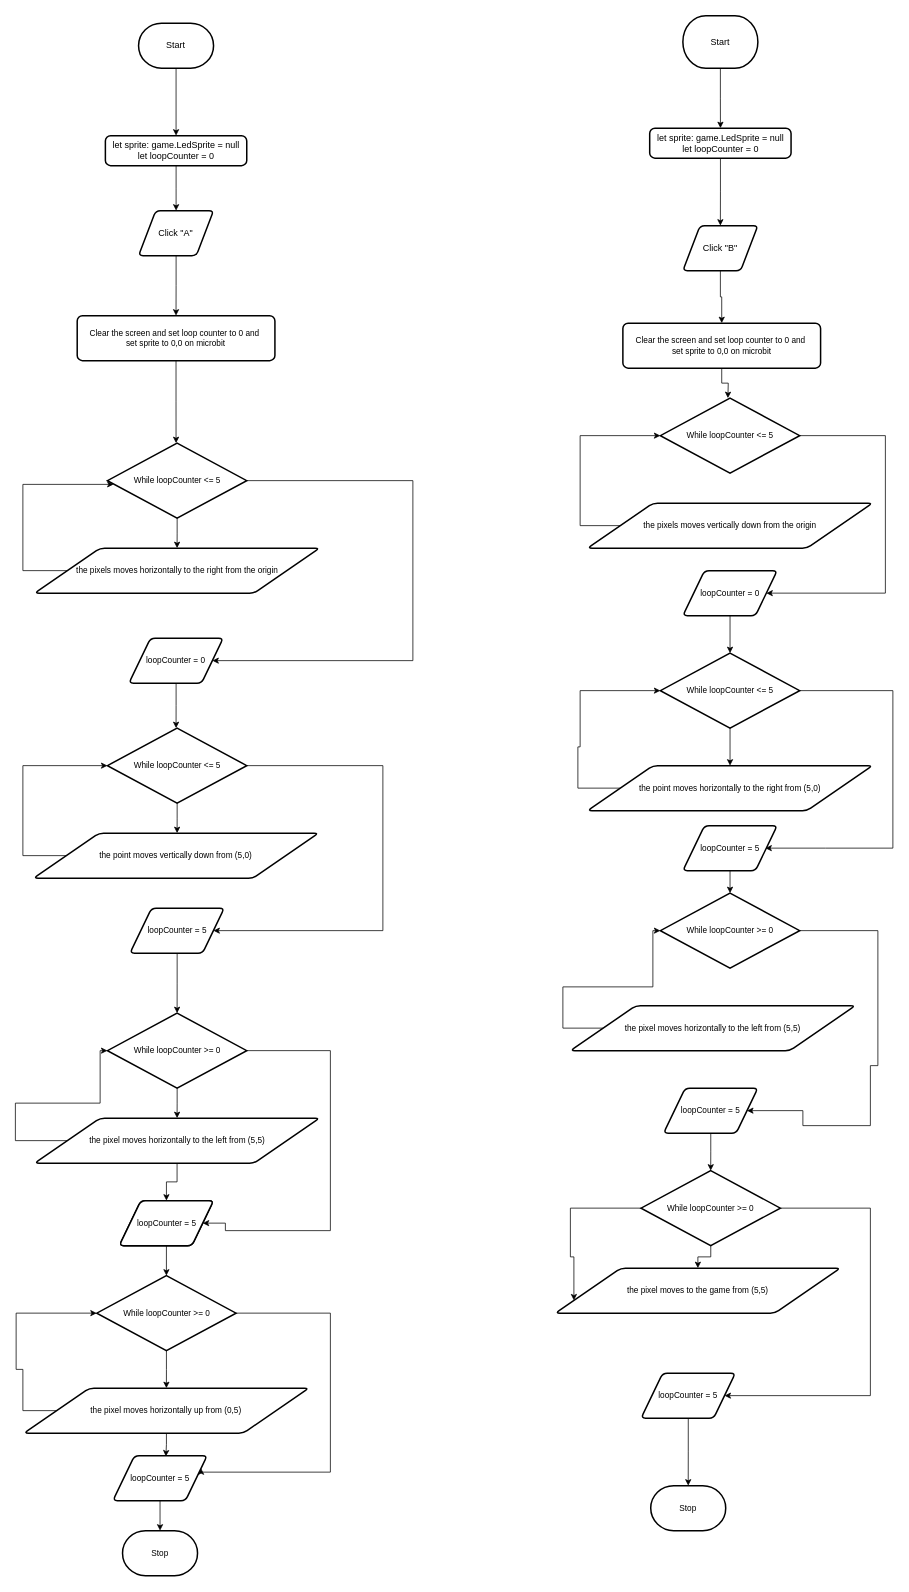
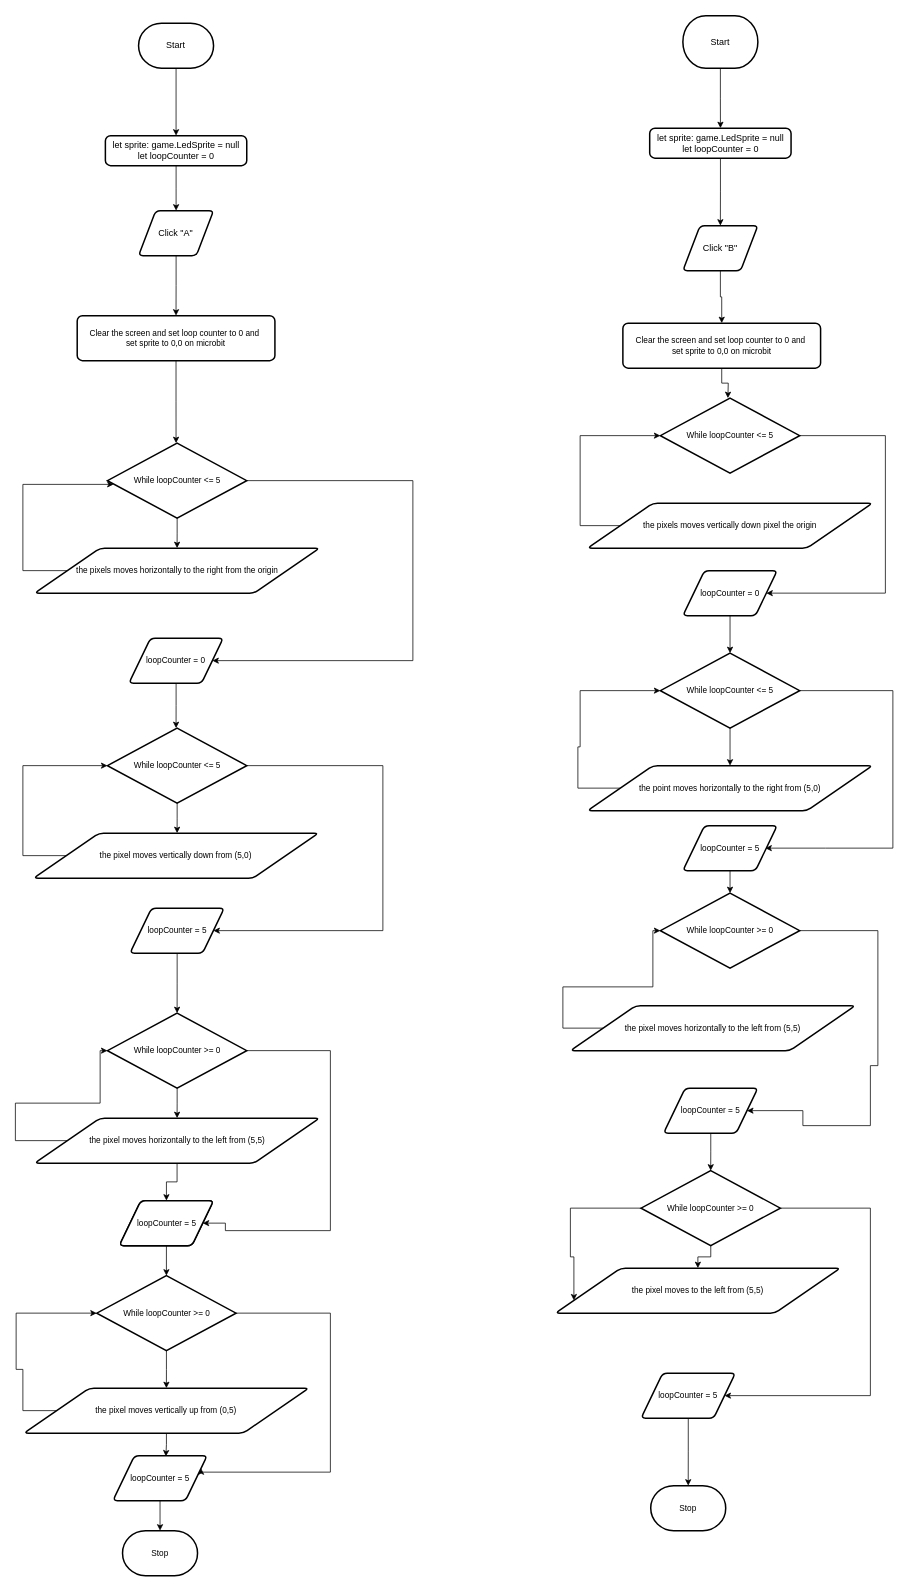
(730, 525) -> (730, 525)
(176, 855) -> (176, 855)
(698, 1290) -> (698, 1290)
(166, 1410) -> (166, 1410)
